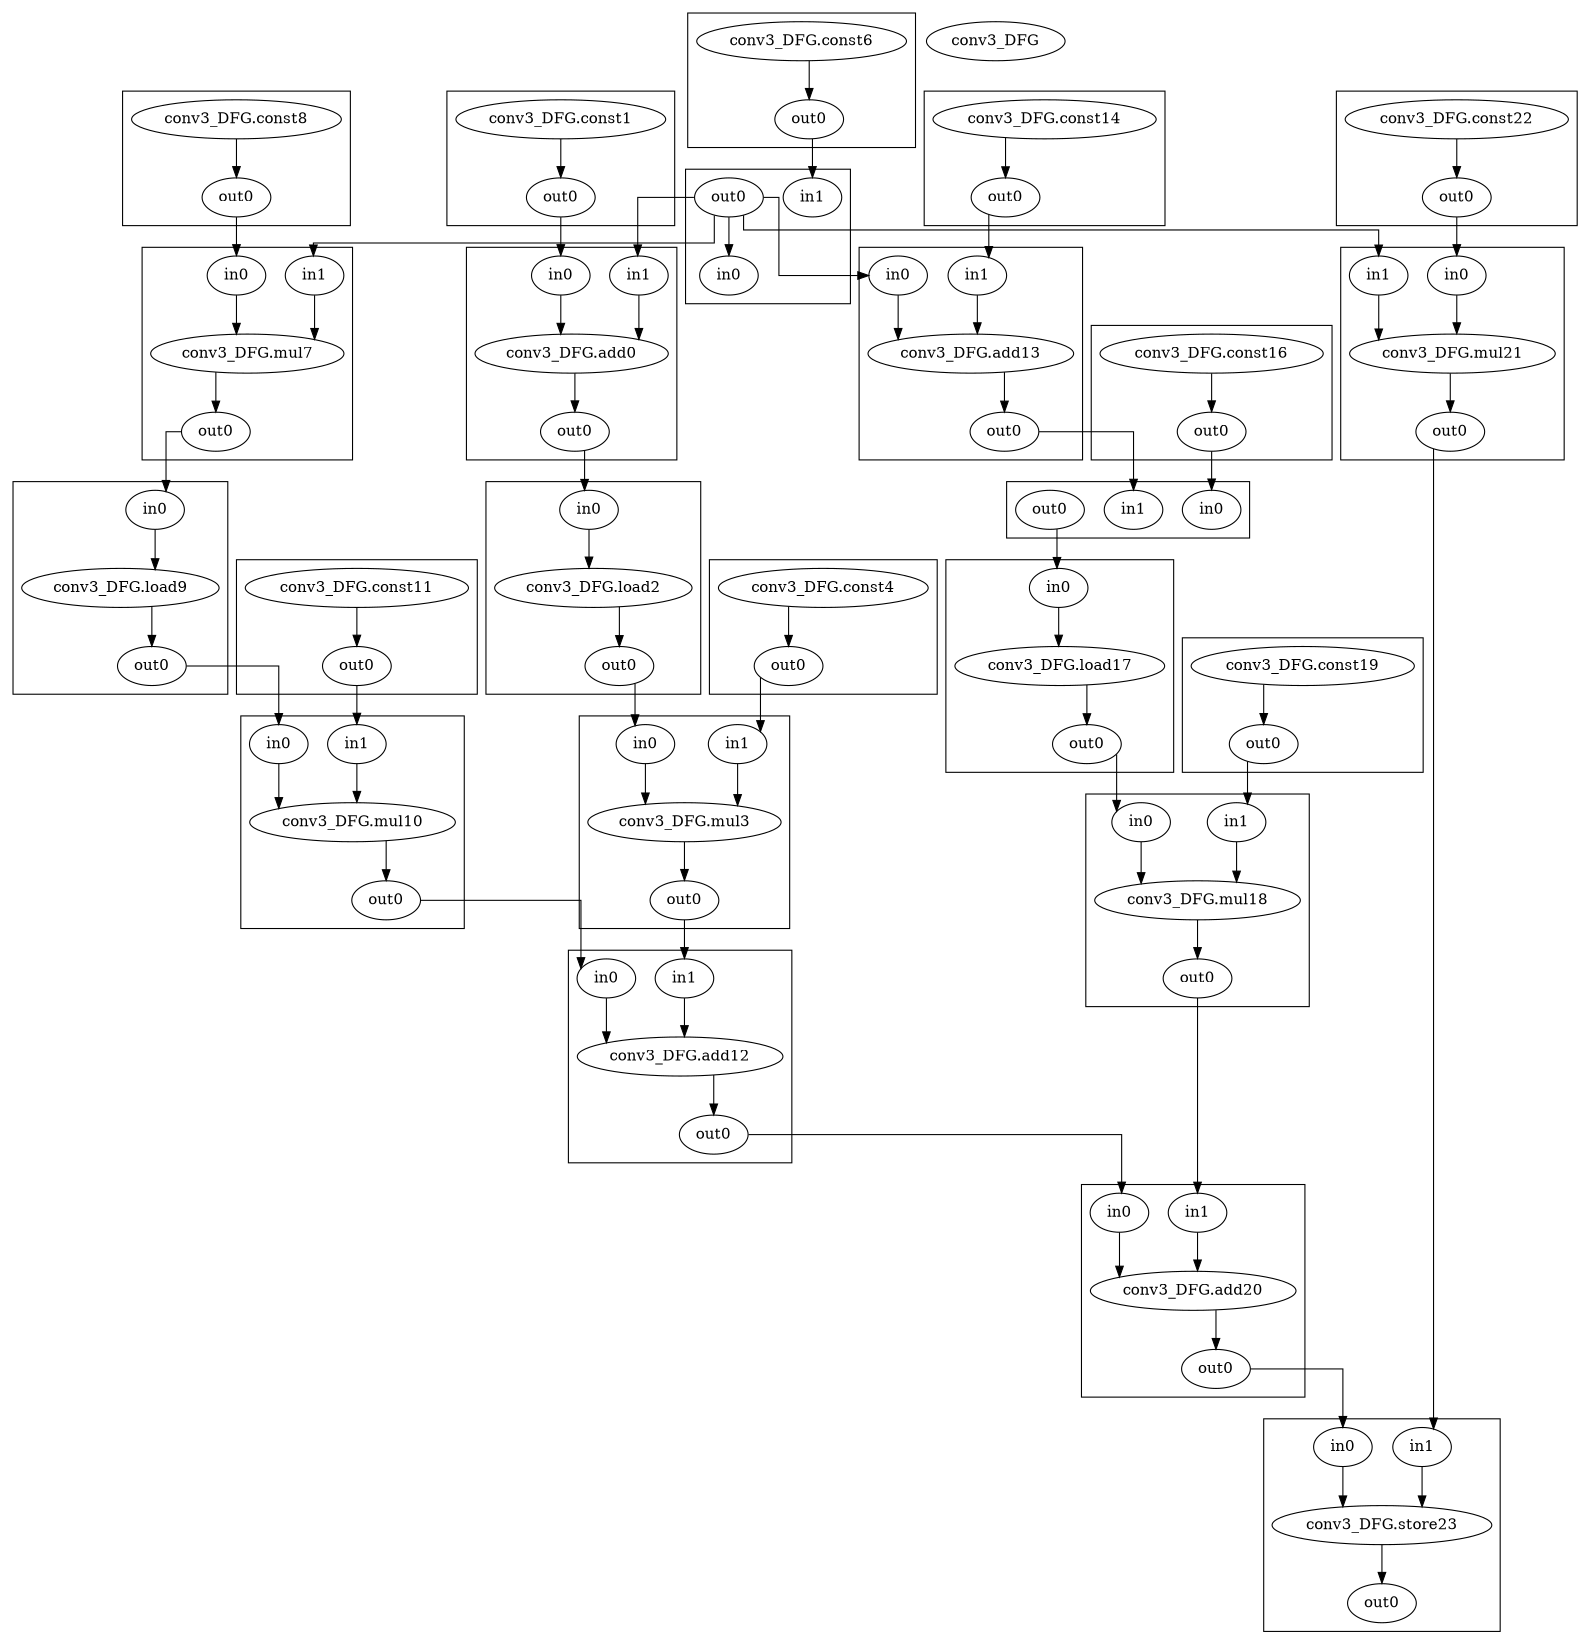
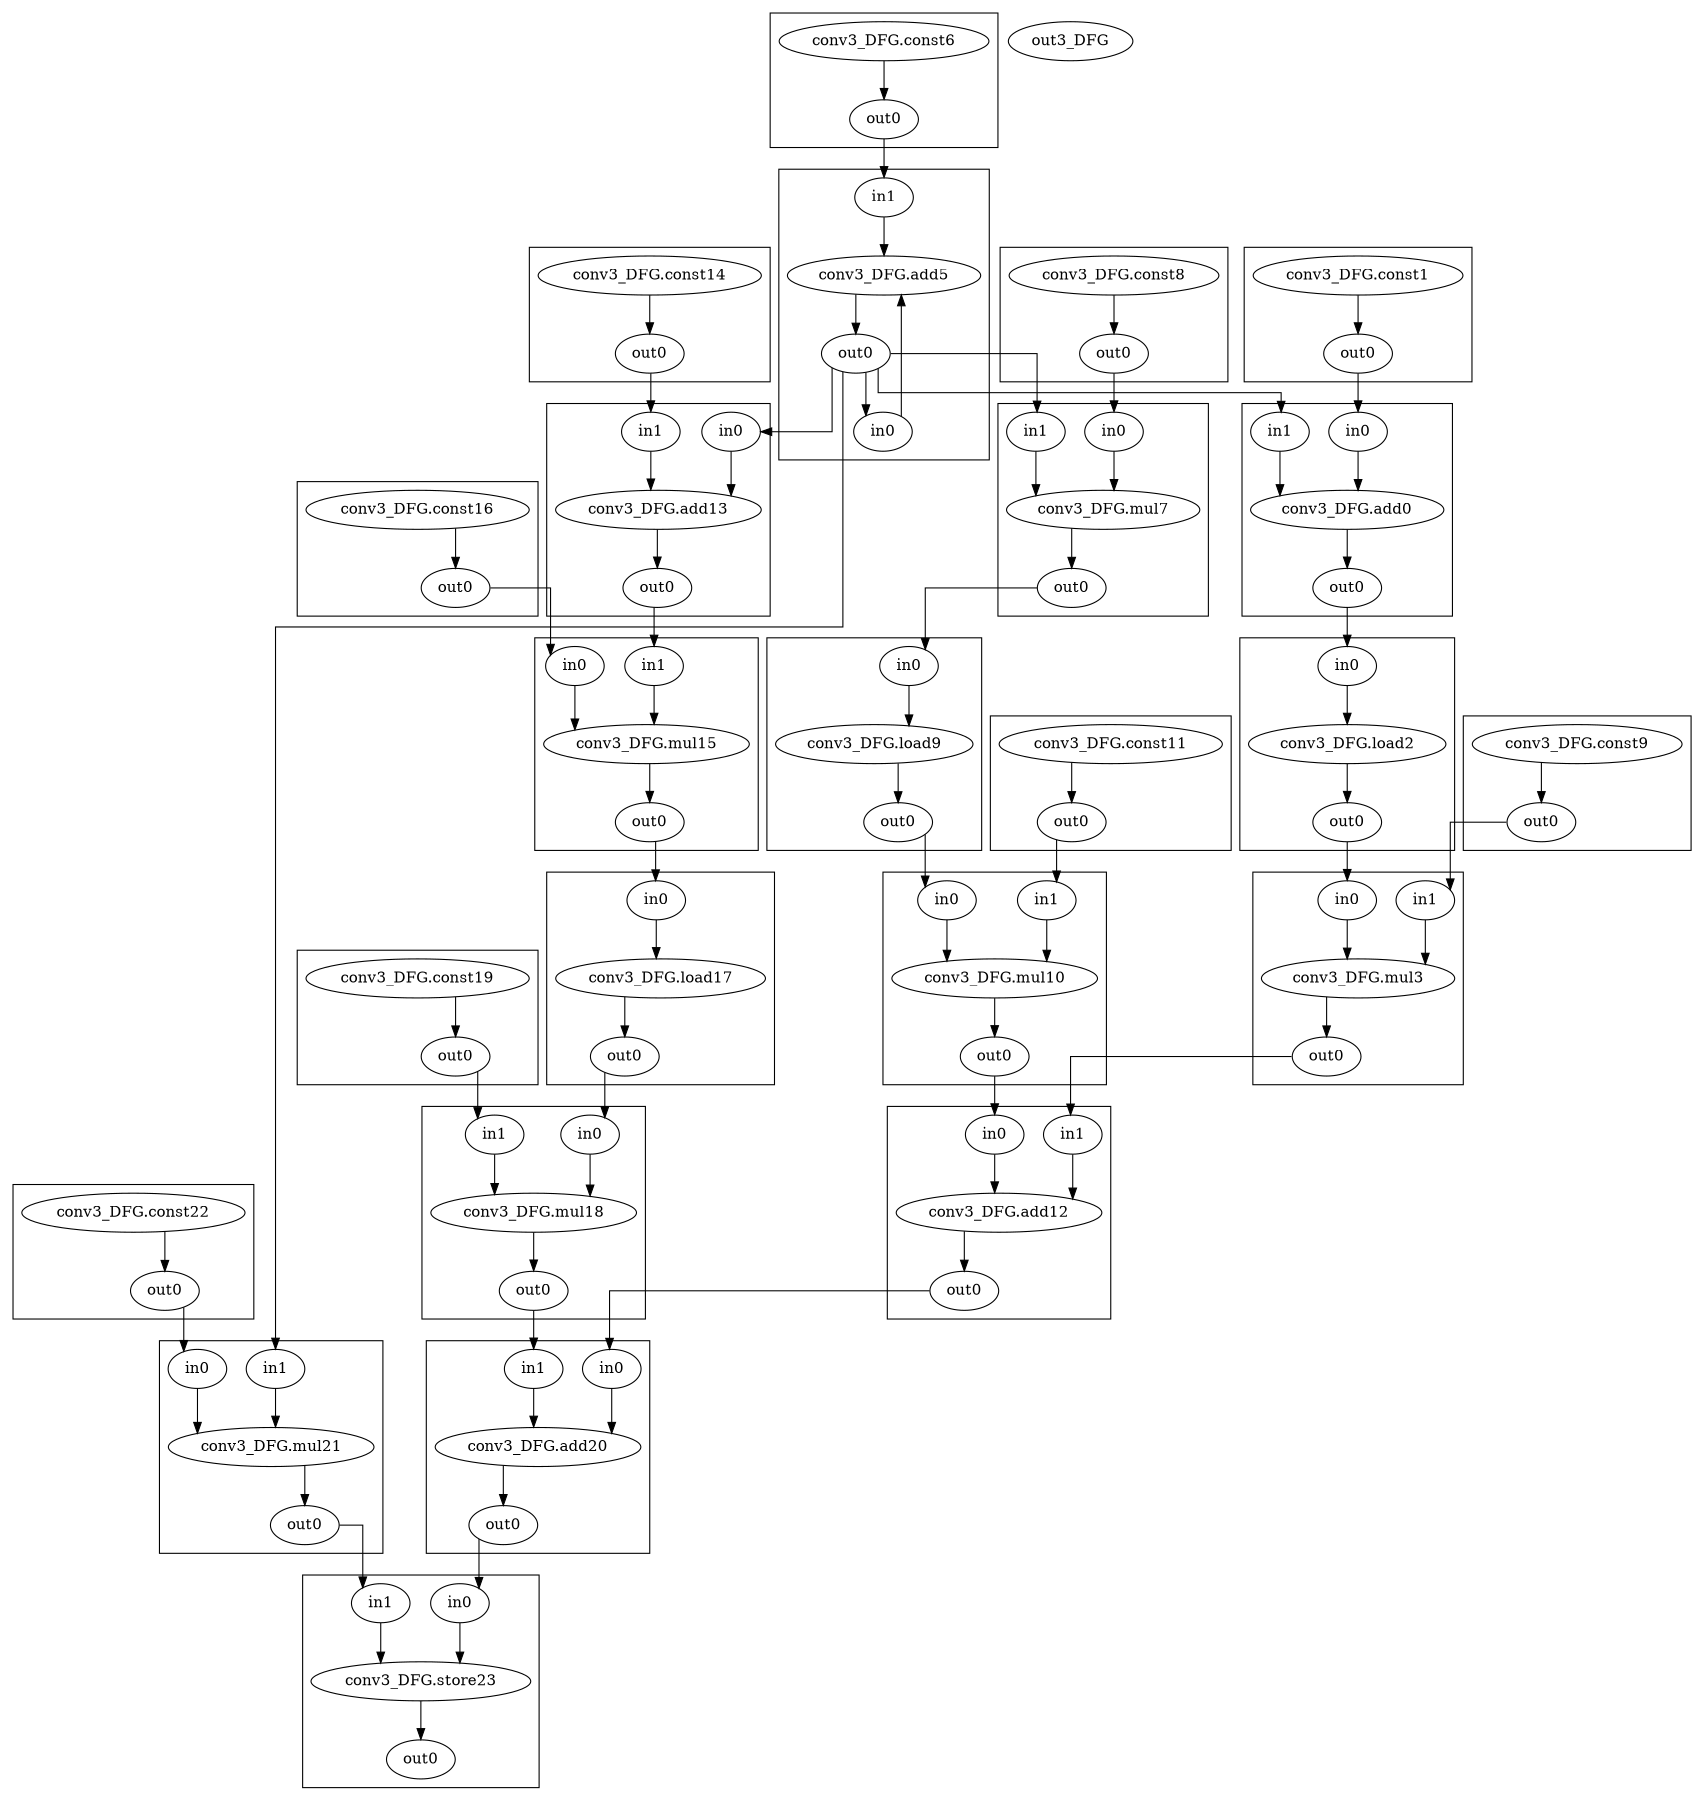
(996, 41) -> (1071, 41)
none -> (884, 276)
(823, 588) -> (1577, 744)
none -> (646, 744)
